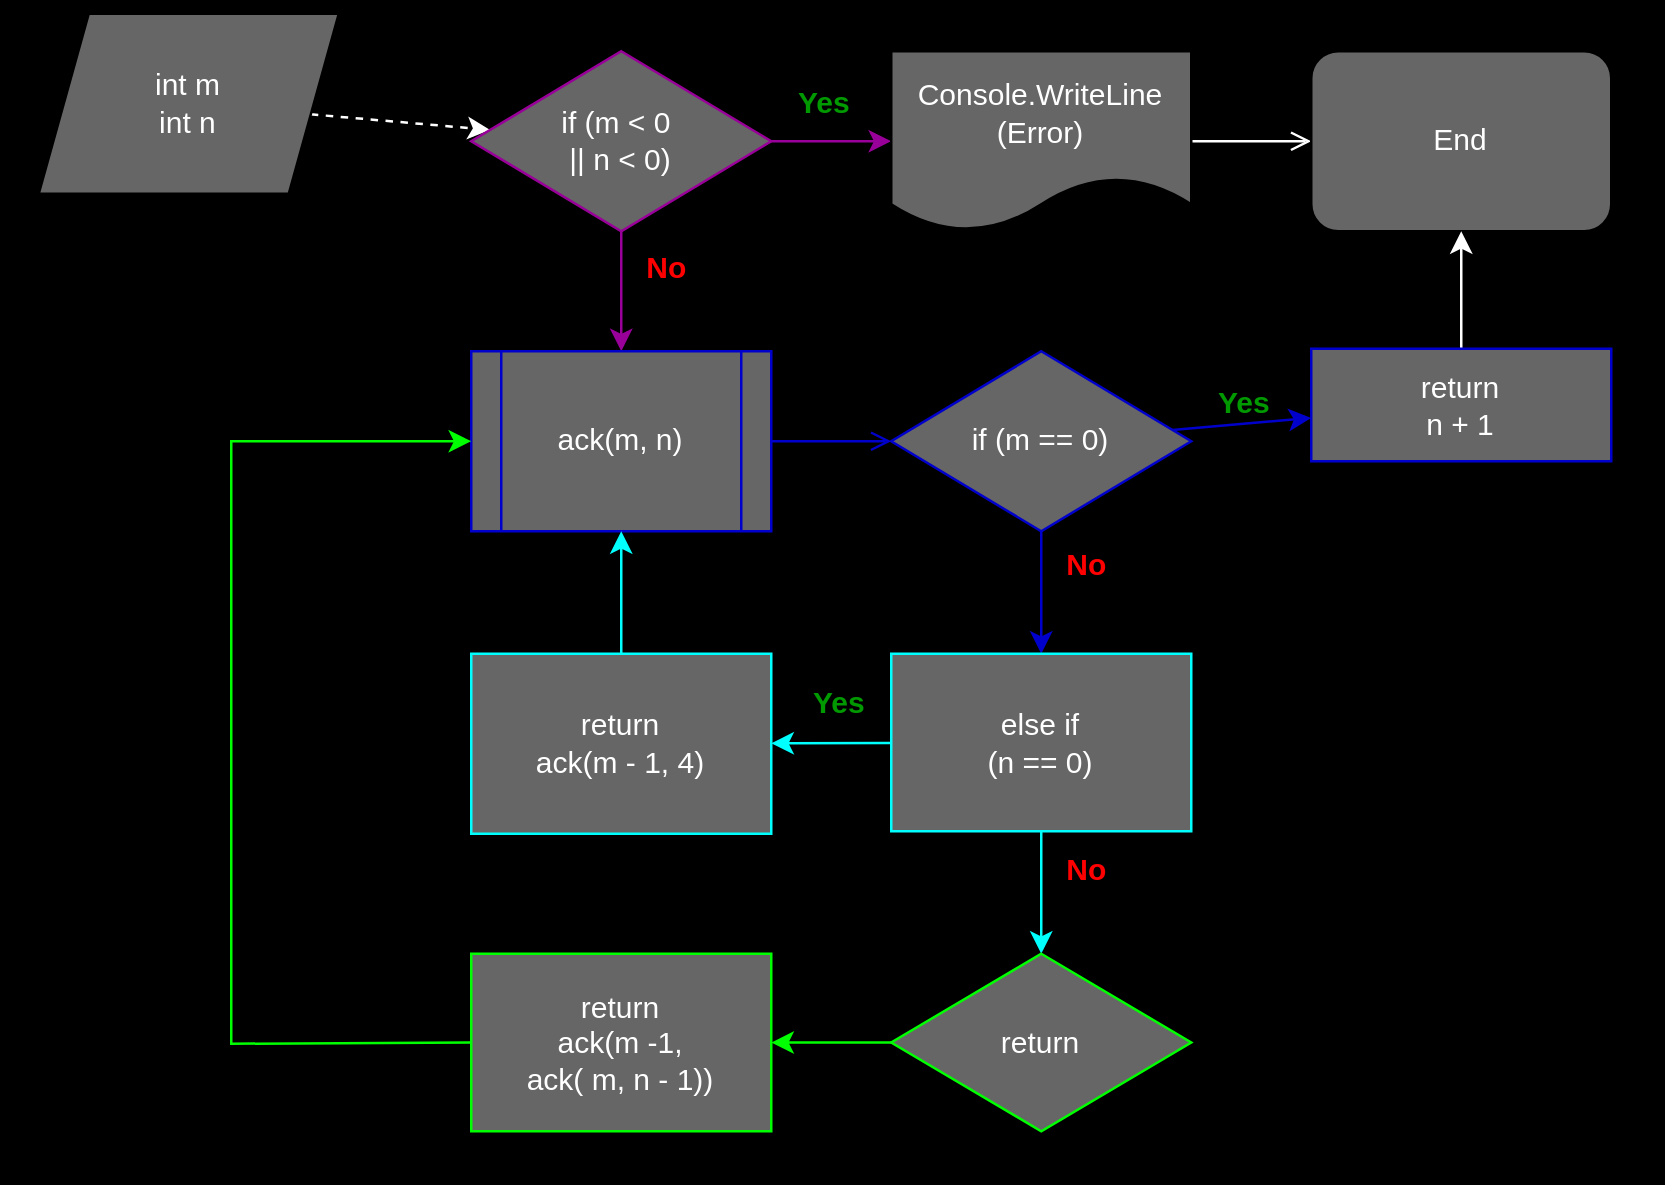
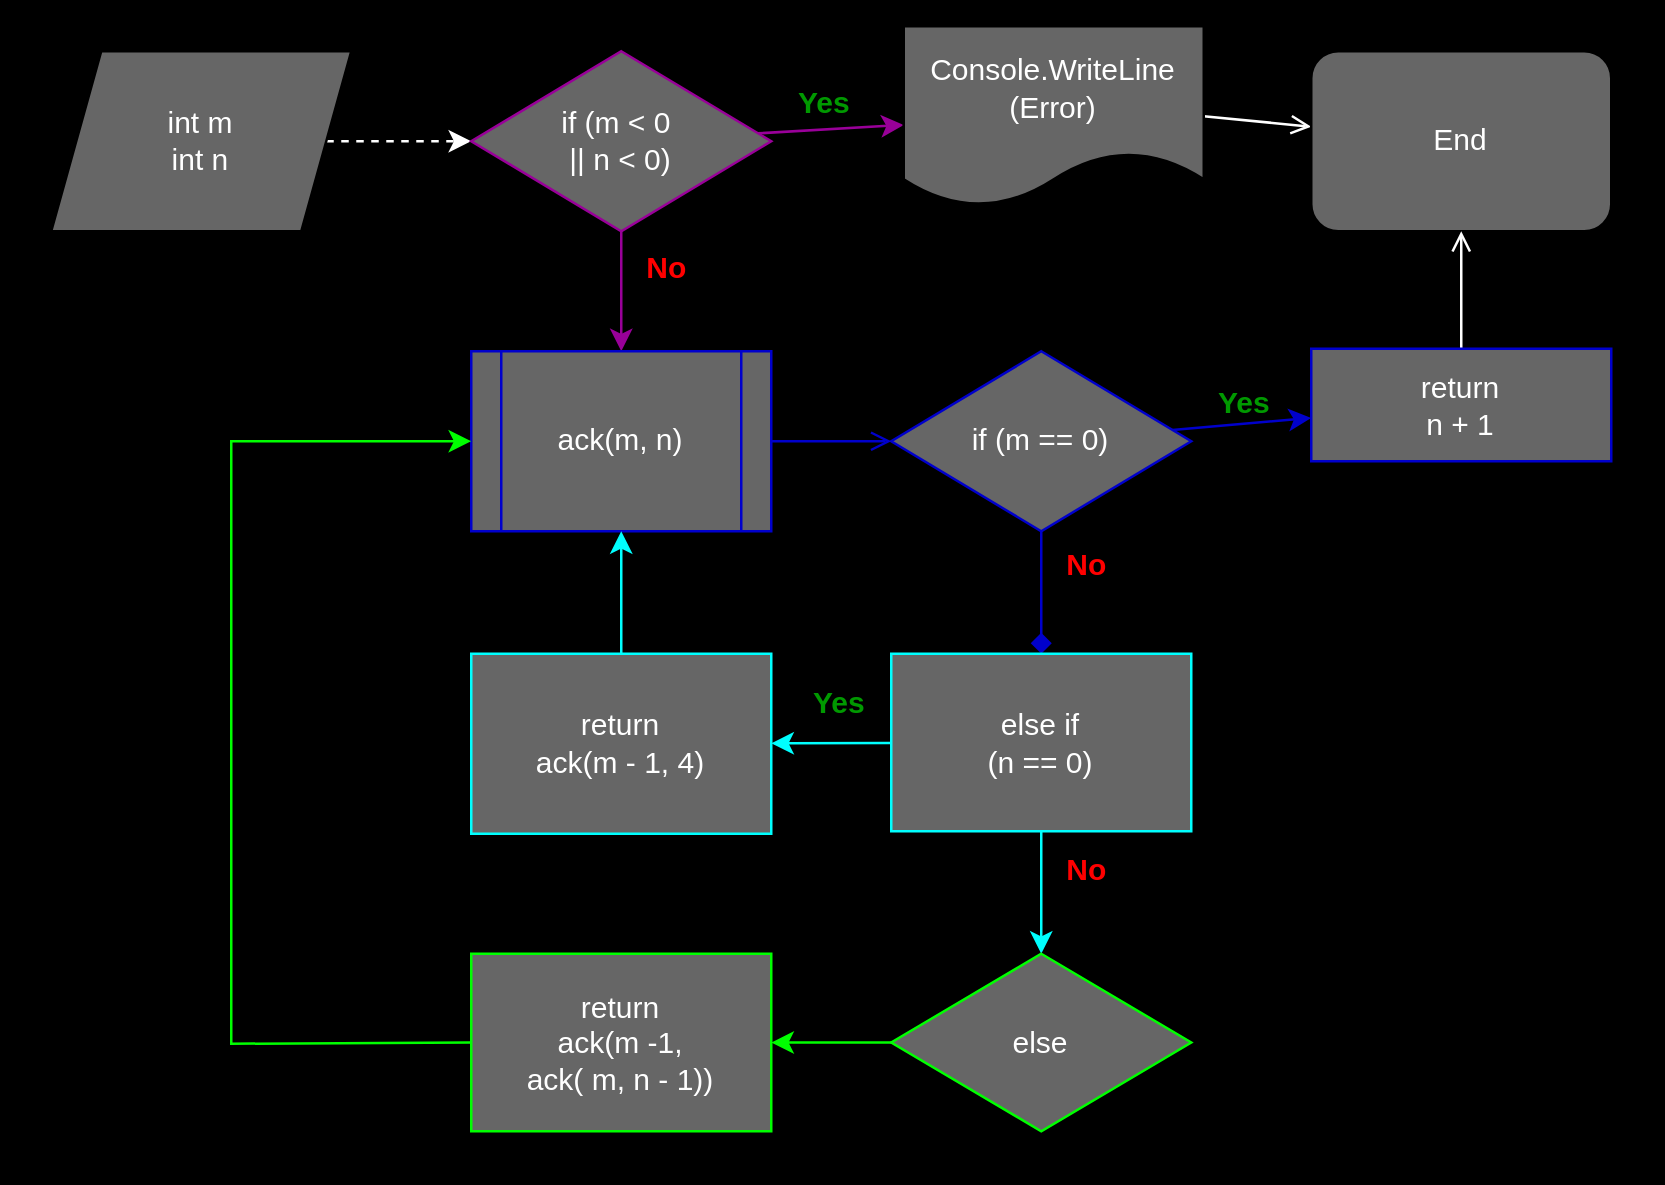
(189, 104) -> (201, 141)
(1041, 141) -> (1054, 116)
(1461, 249) -> (1461, 245)
(1041, 634) -> (1041, 633)
(1041, 1044) -> (1041, 1044)
